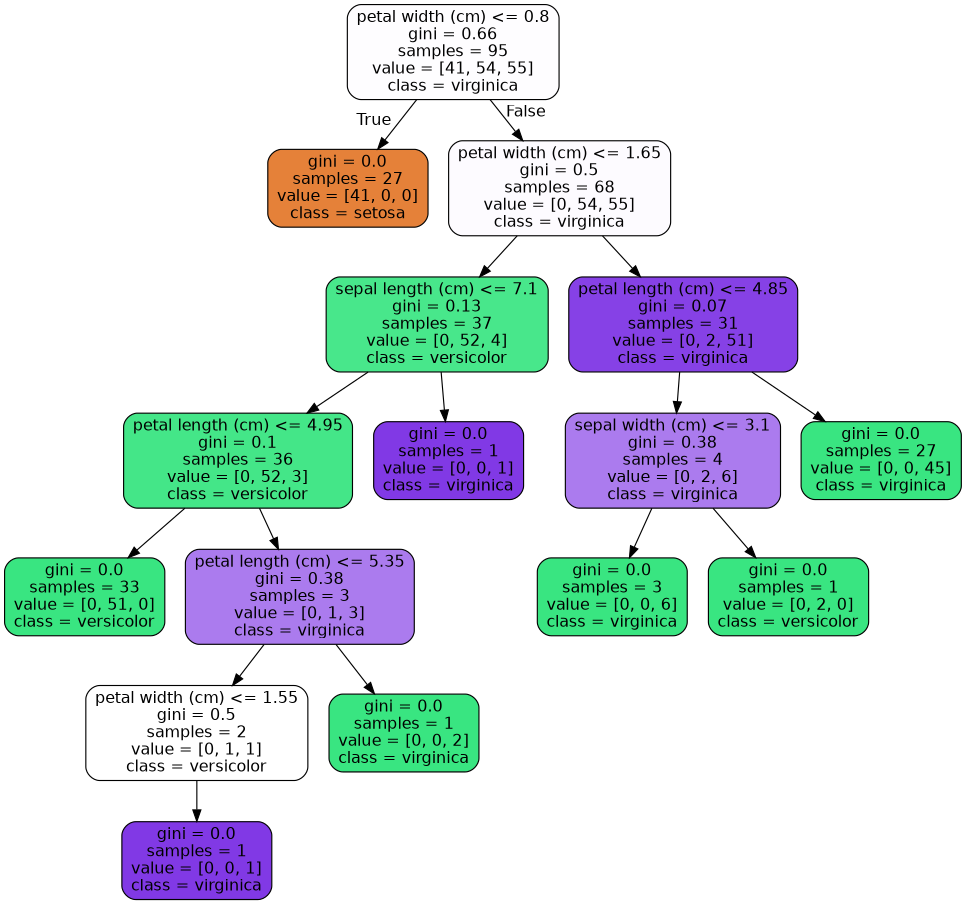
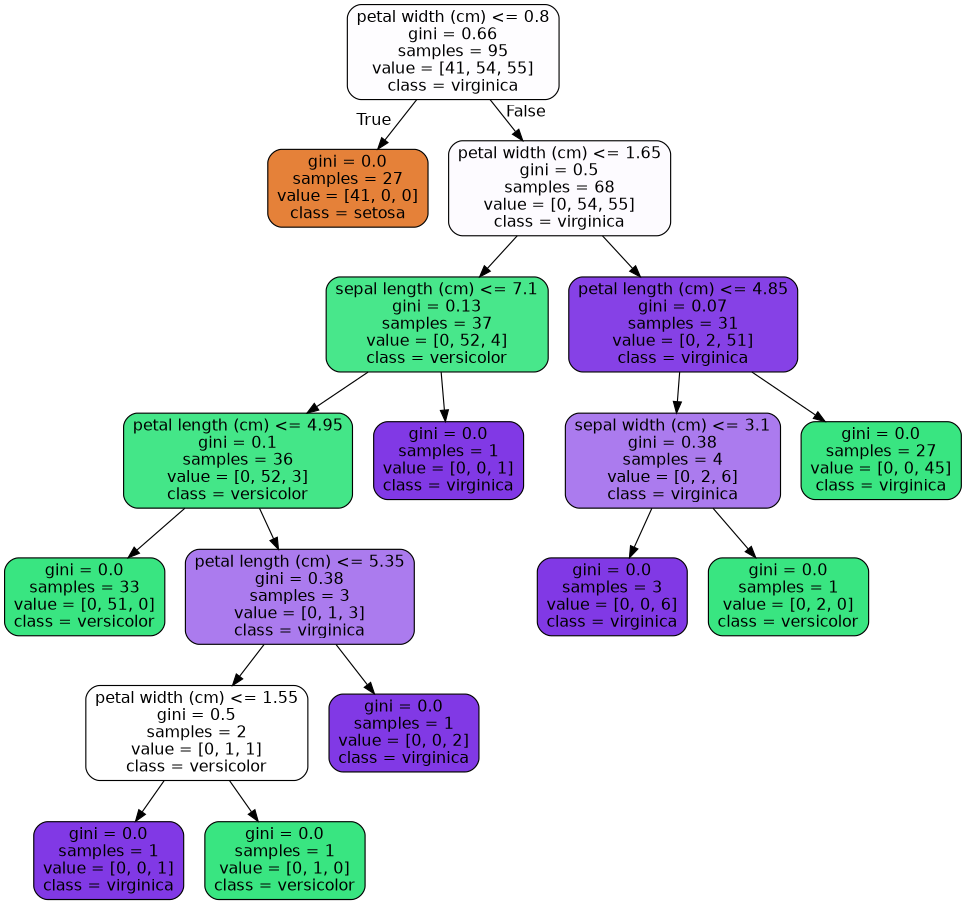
(612, 597) -> (612, 597)
(404, 733) -> (404, 733)
none -> (285, 861)
